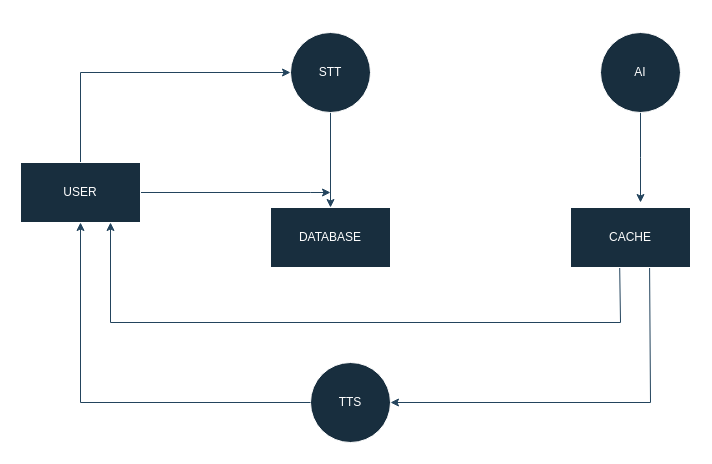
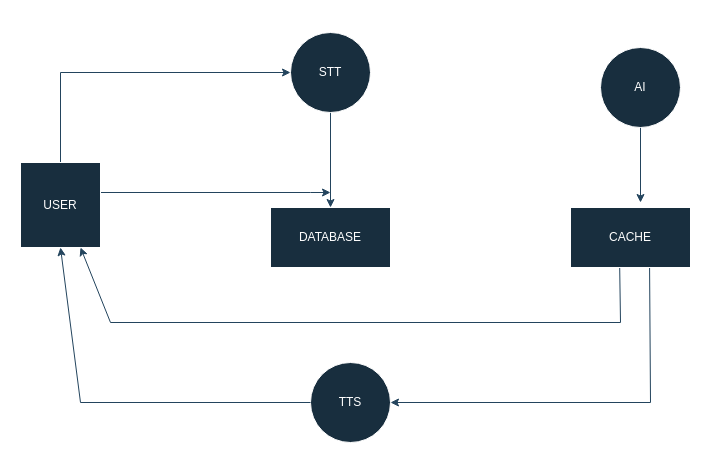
(641, 73) -> (641, 88)
(81, 193) -> (61, 205)
